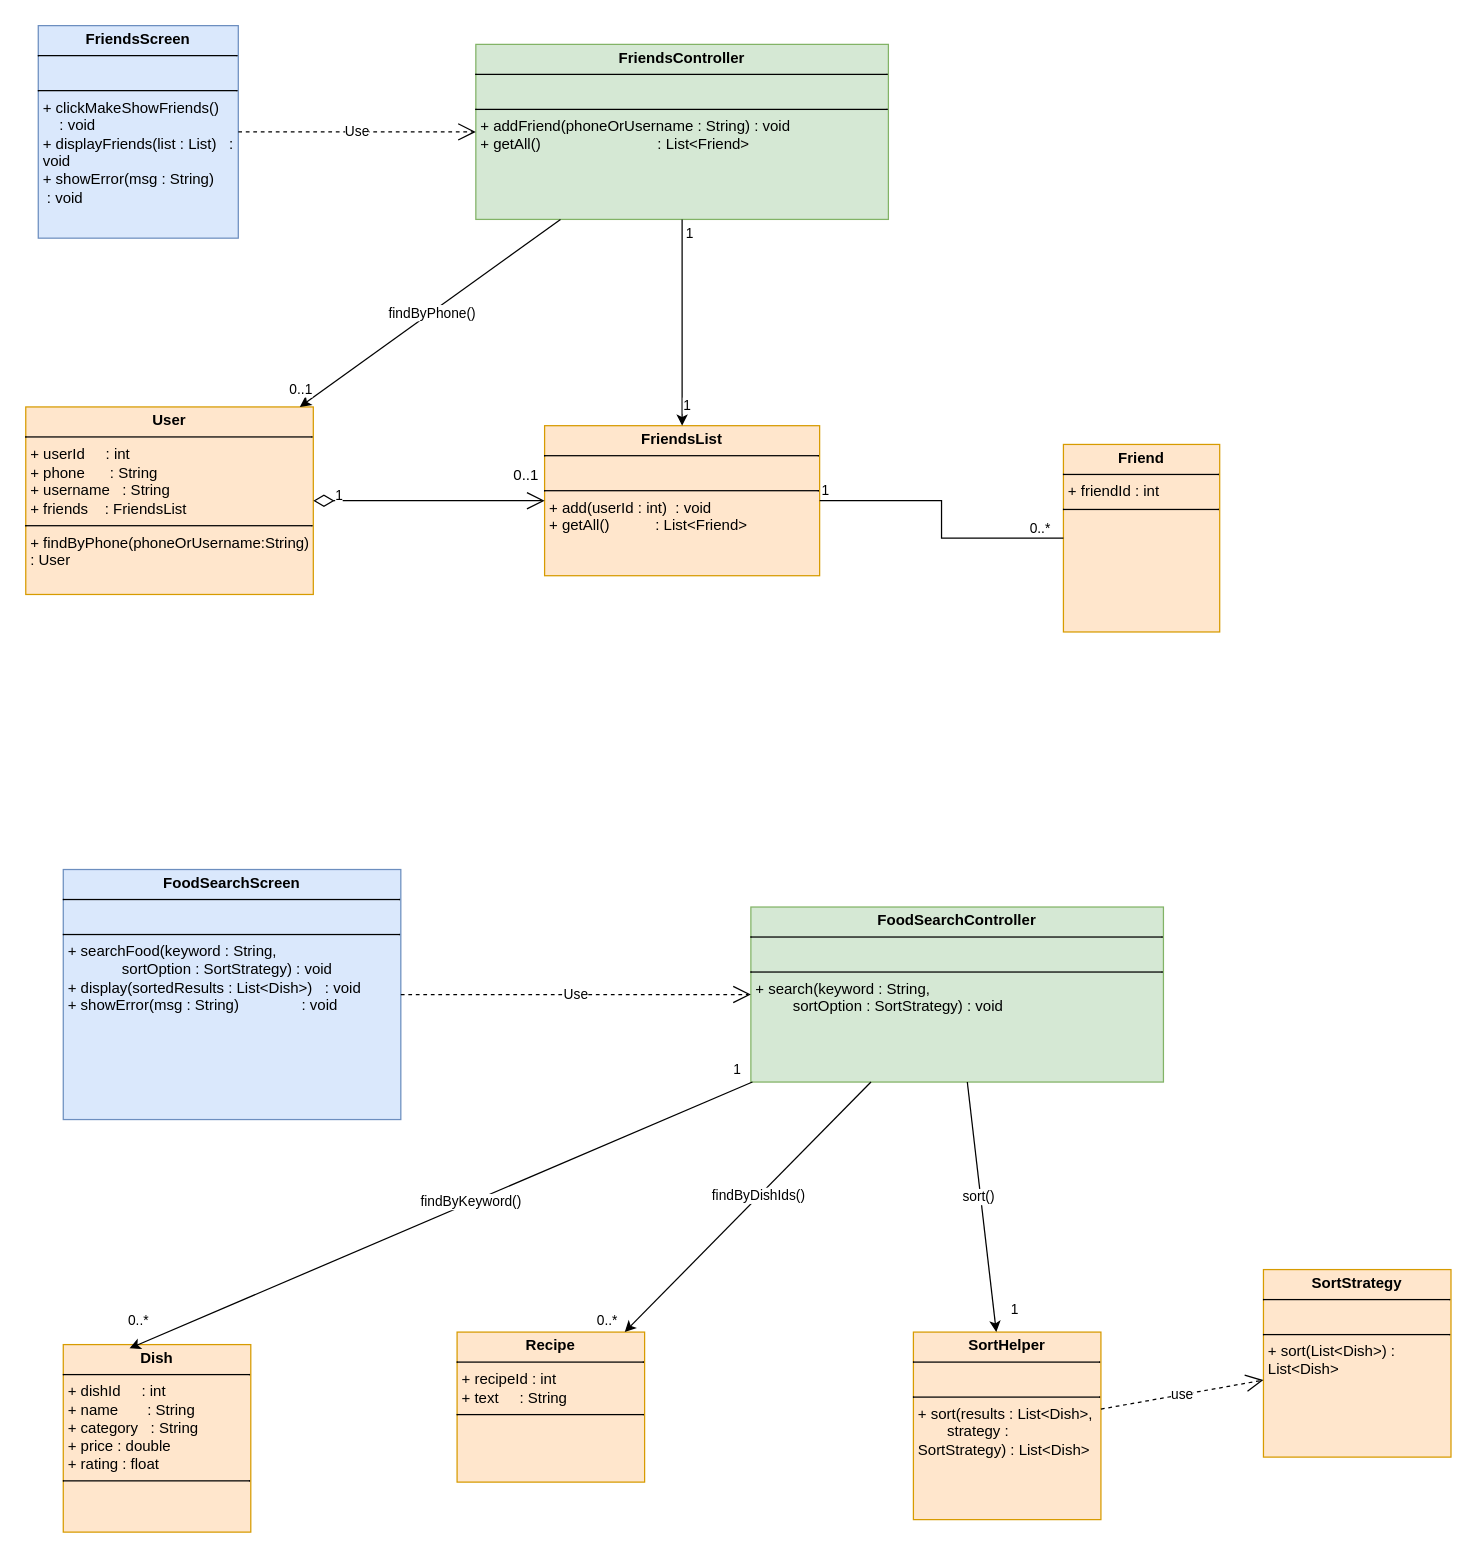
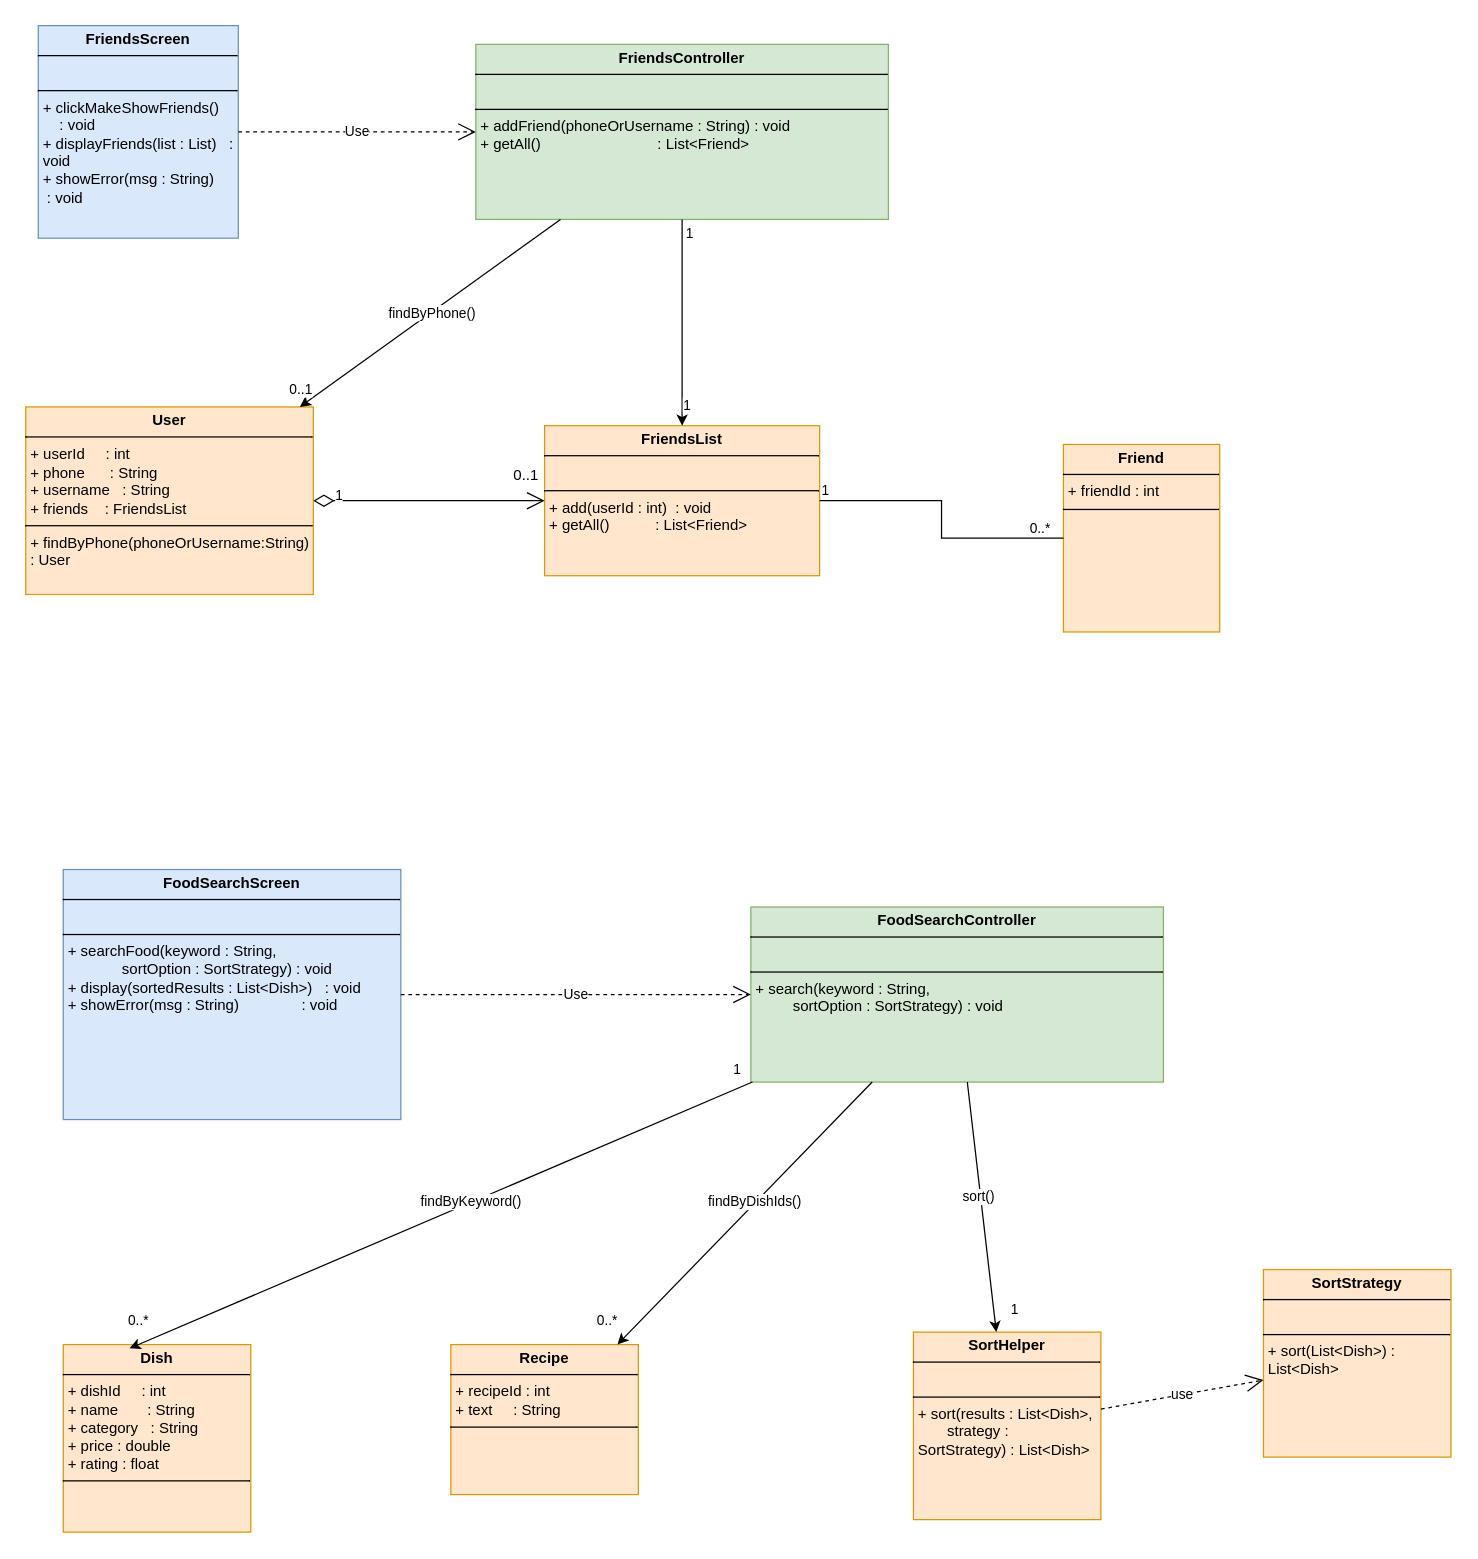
(551, 1407) -> (544, 1419)
